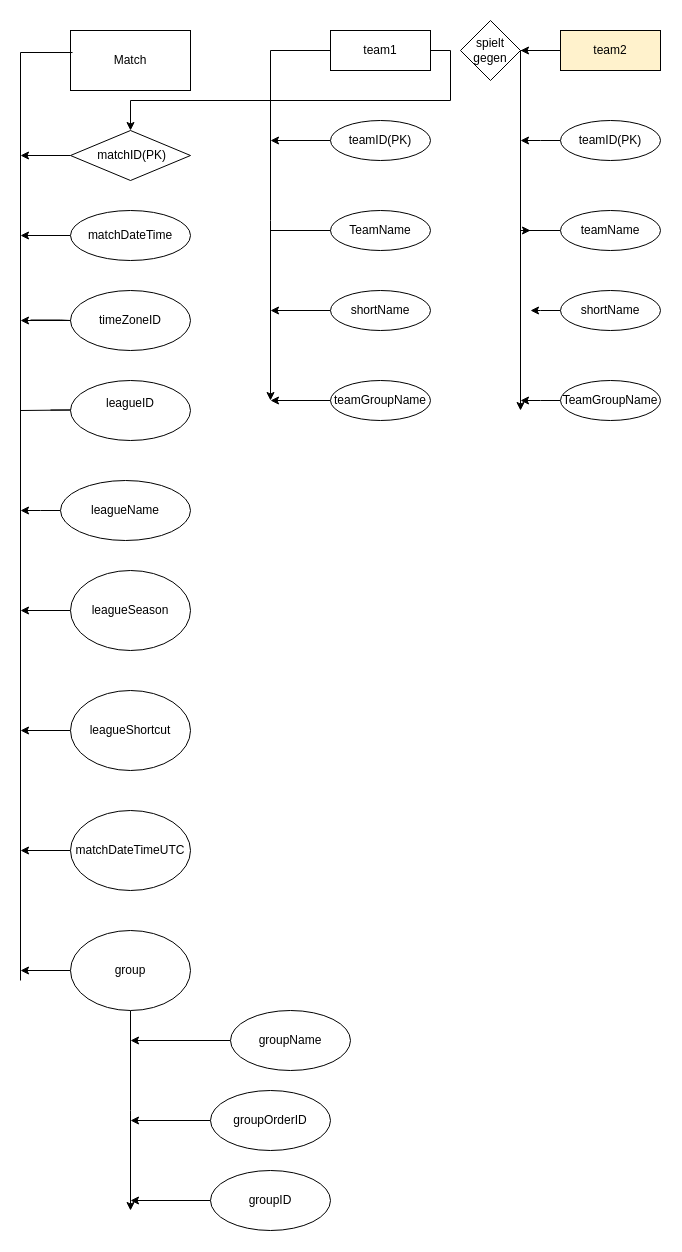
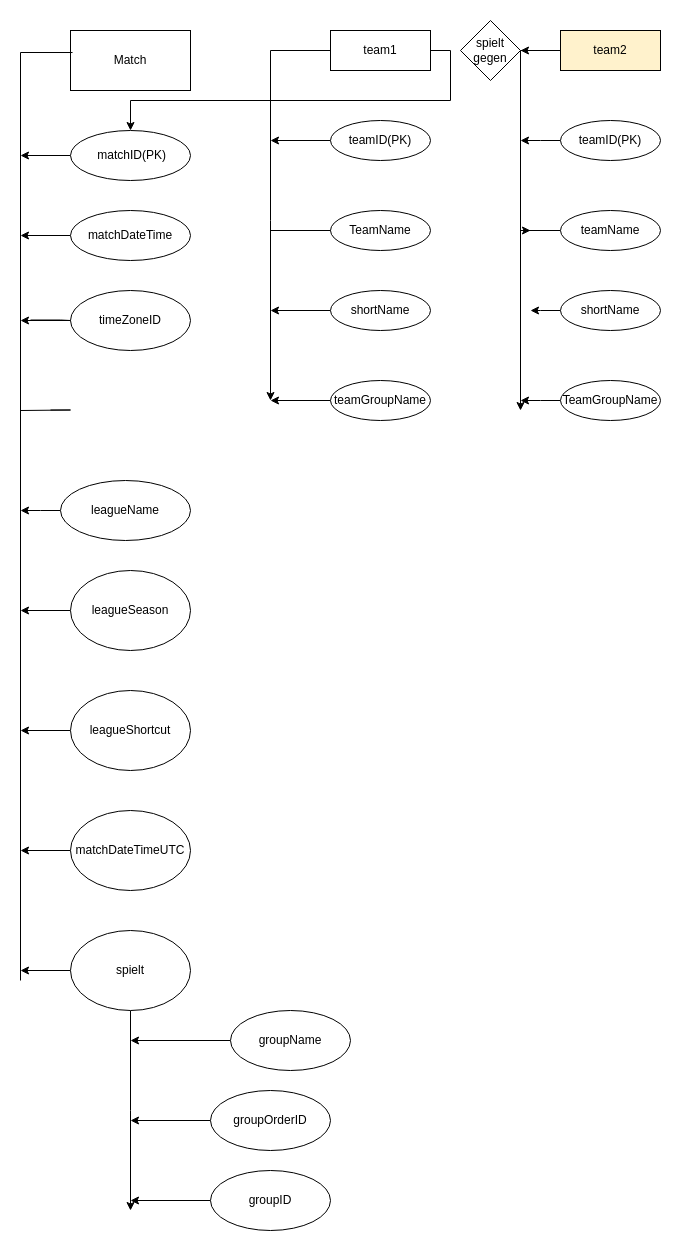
(131, 156) -> (131, 156)
(131, 411) -> none
(131, 971) -> (131, 971)
